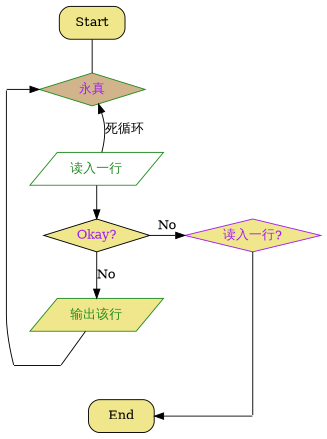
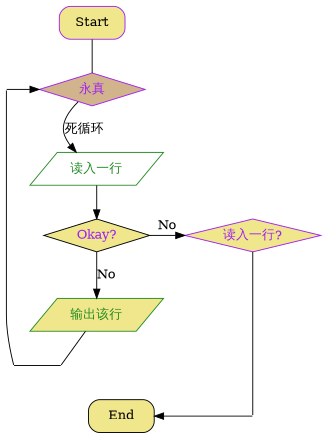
(92, 23) -> (92, 23)
(92, 89) -> (92, 89)
(105, 132) -> (64, 122)
